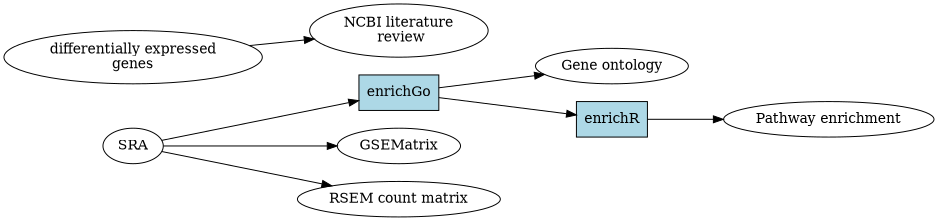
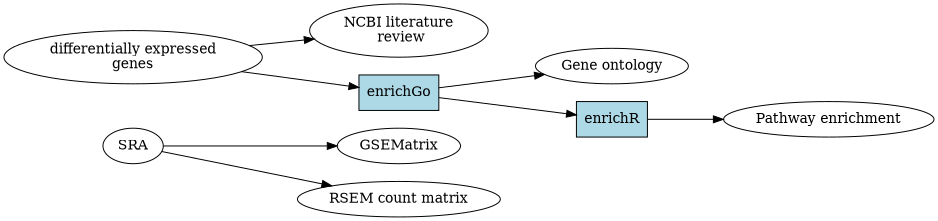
(255, 121) -> (295, 79)
